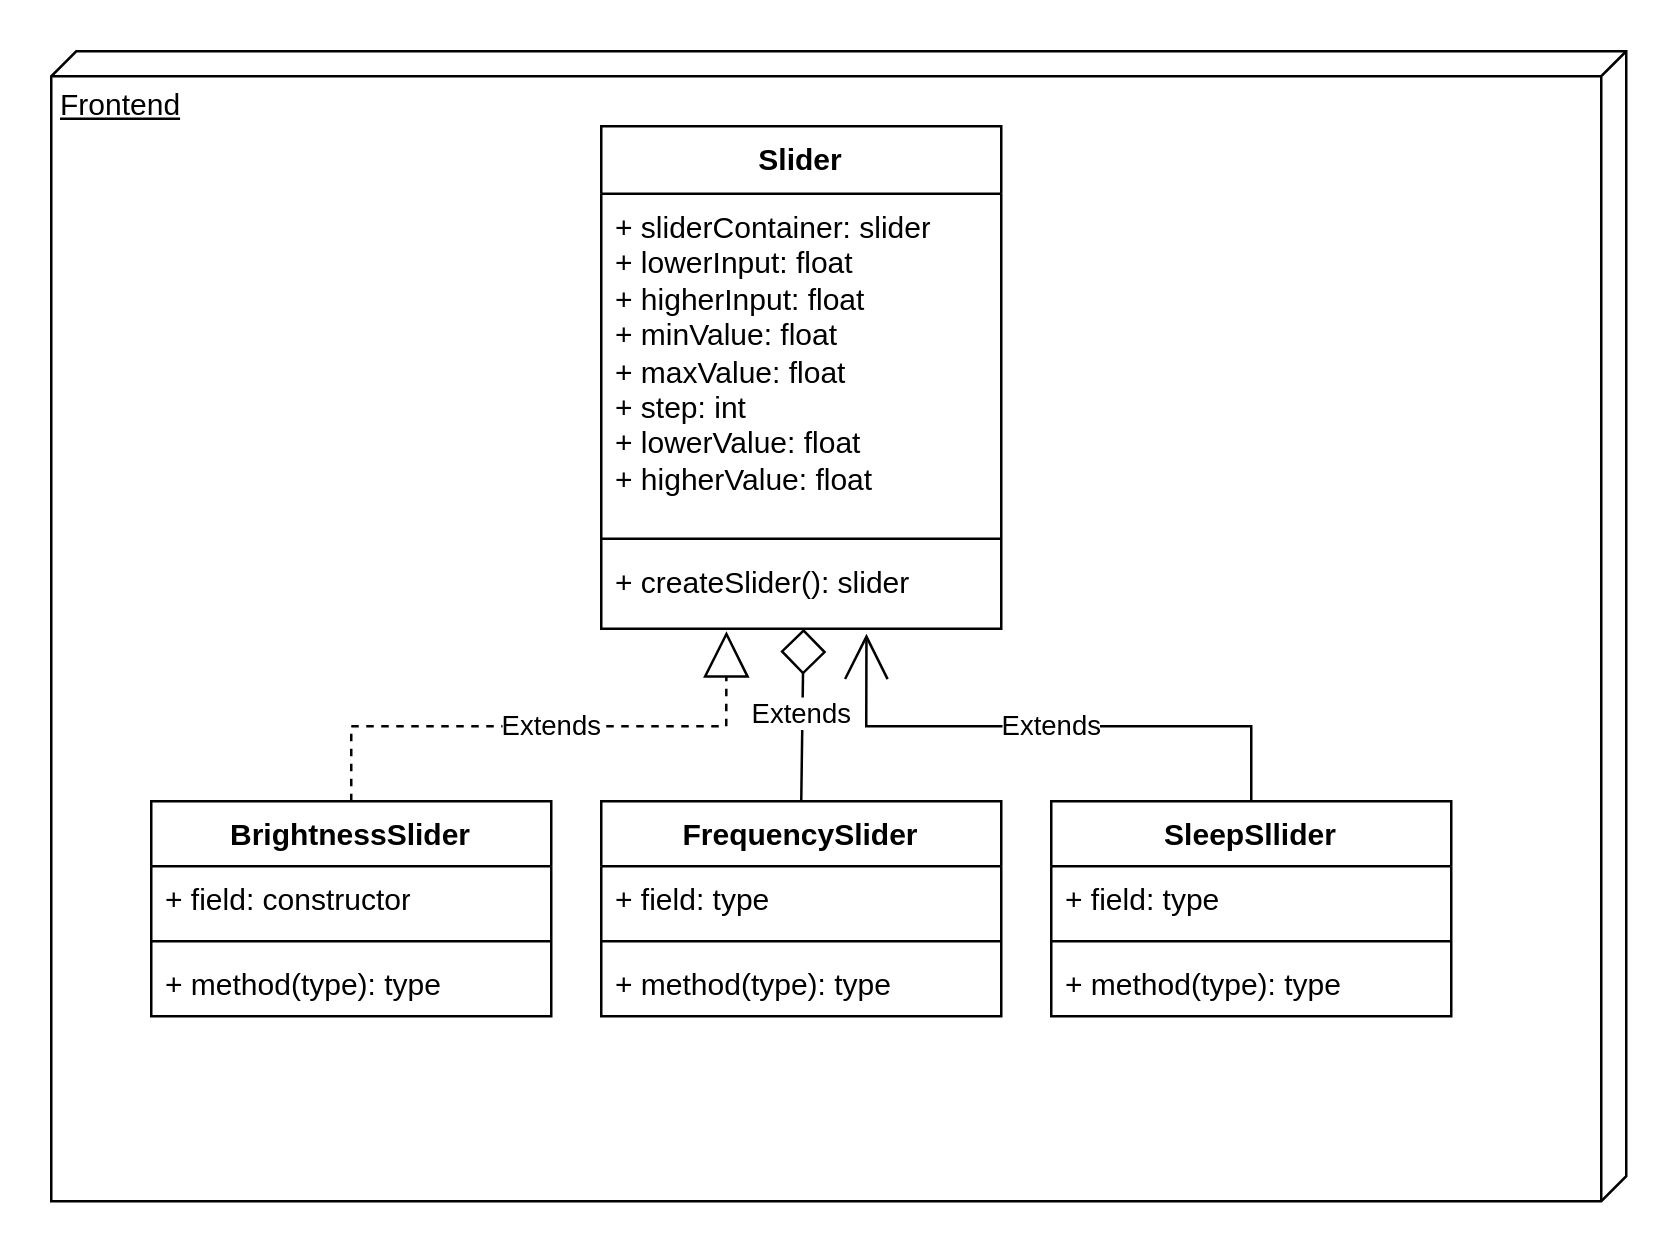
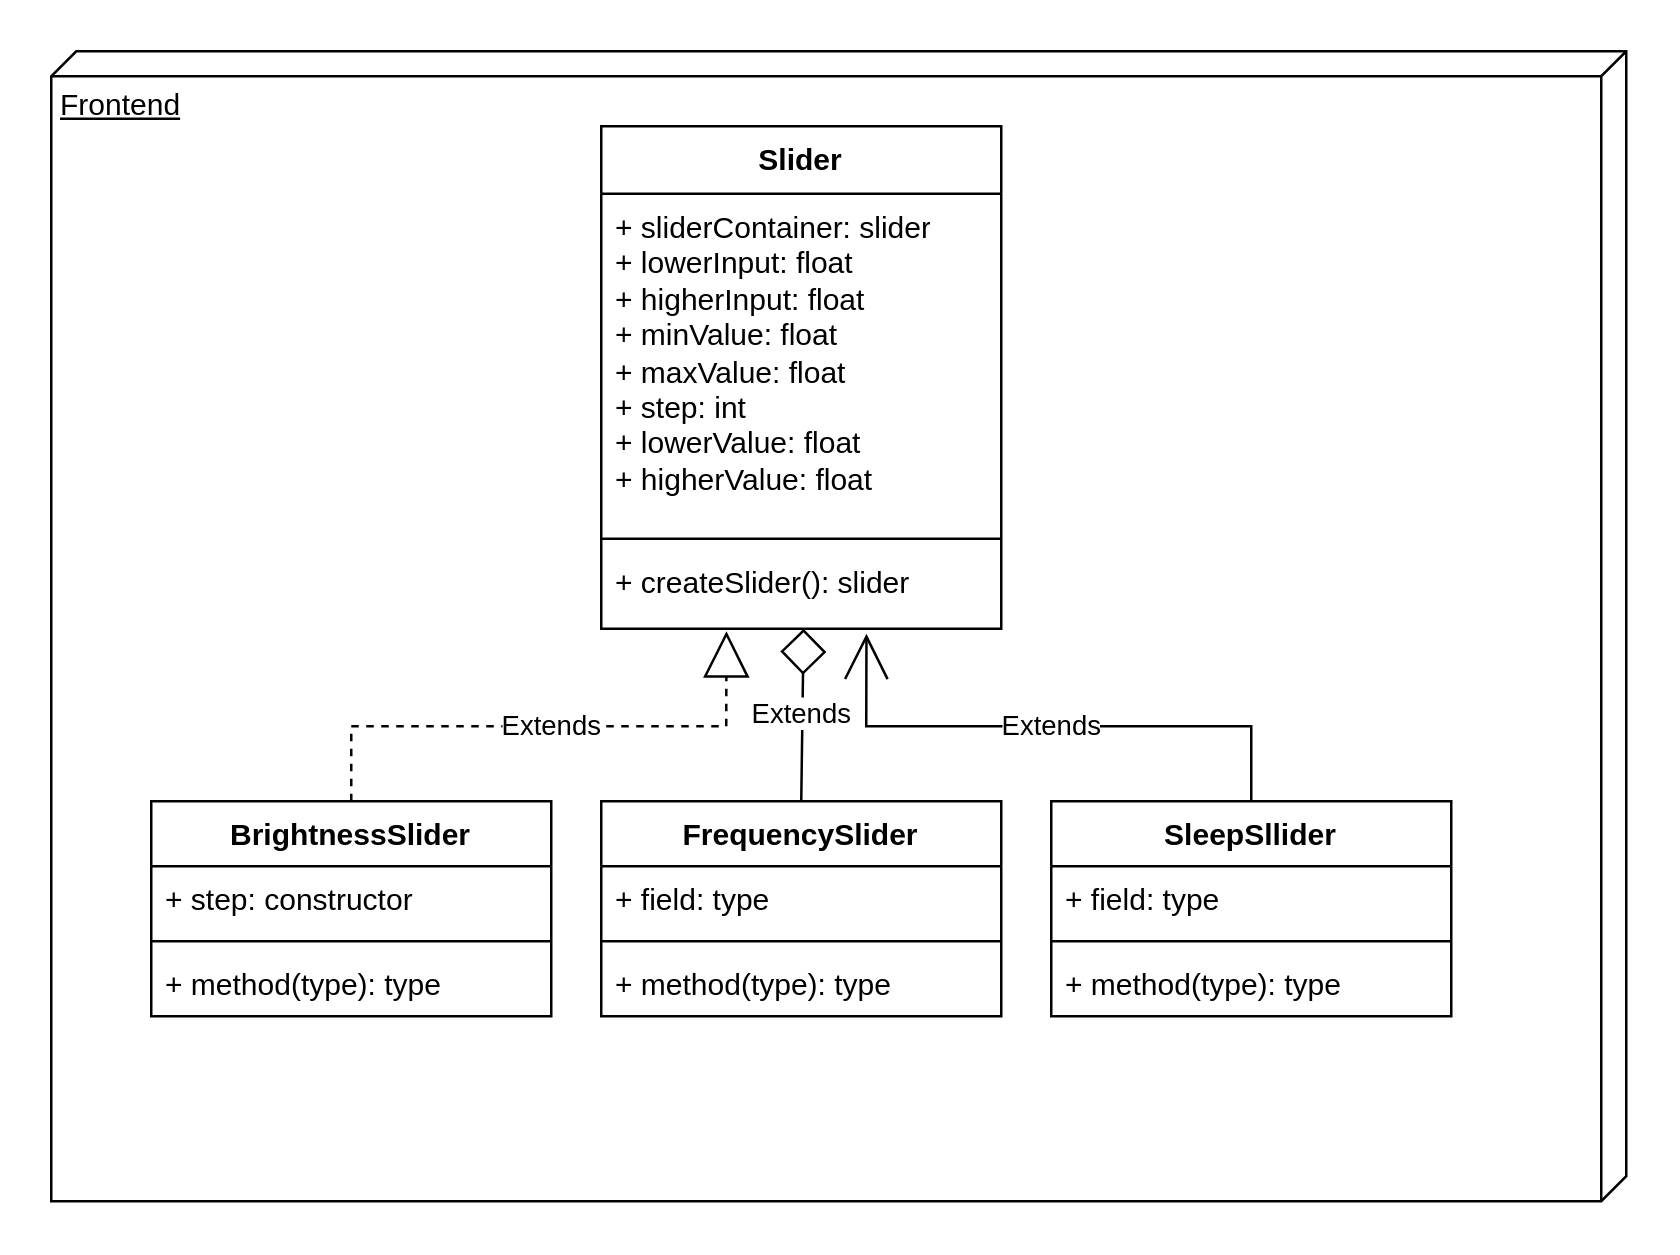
(315, 902) -> (314, 902)
